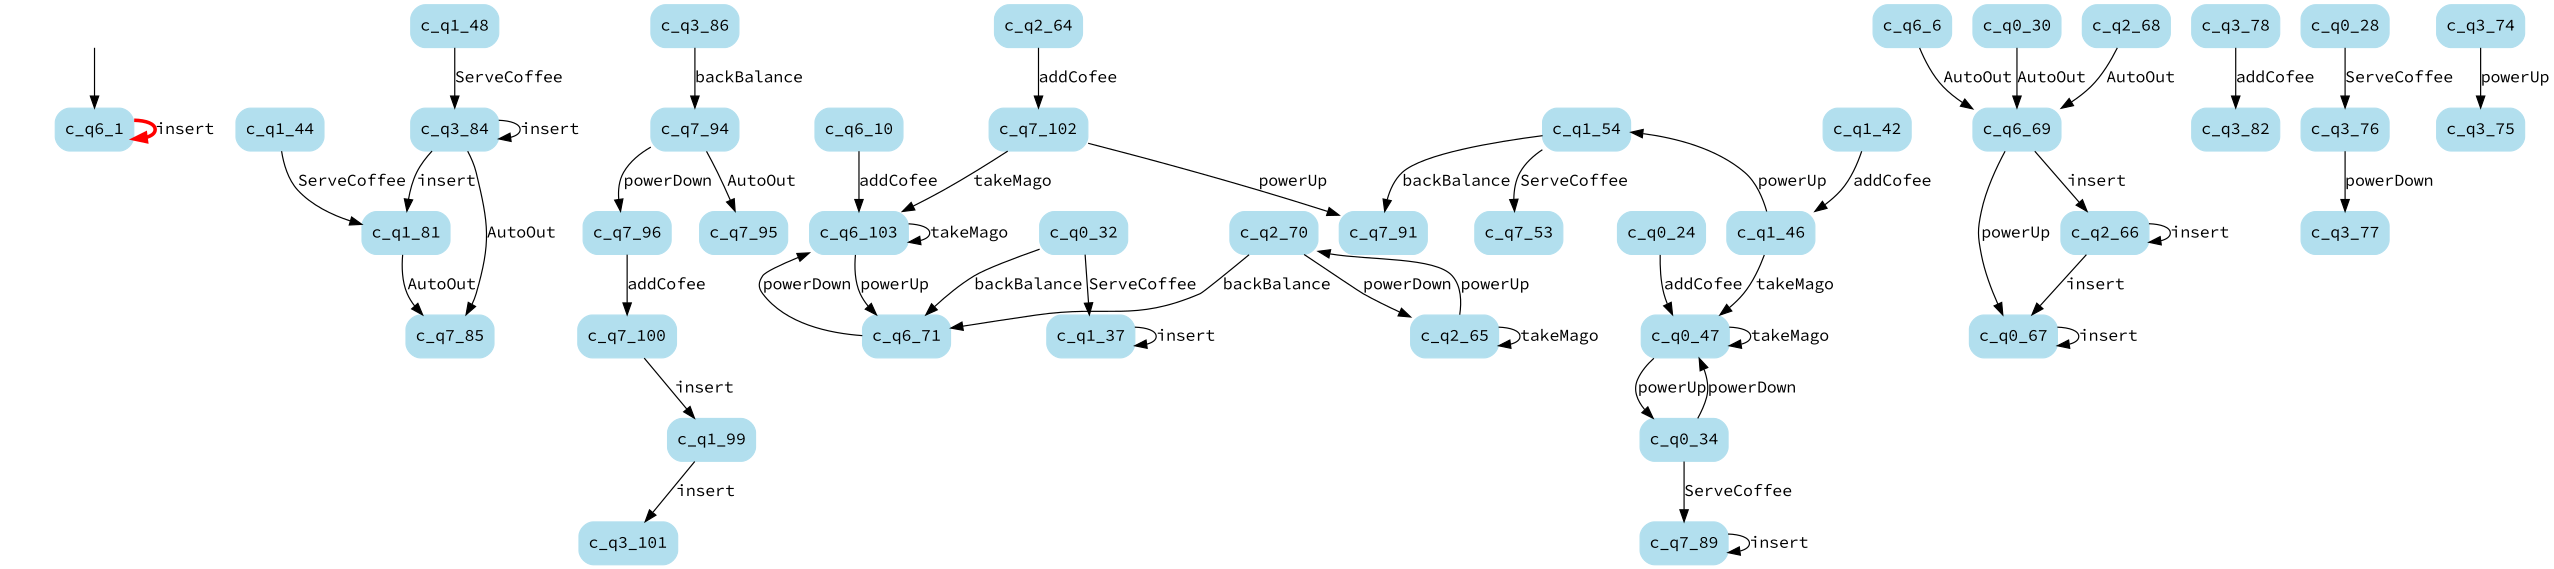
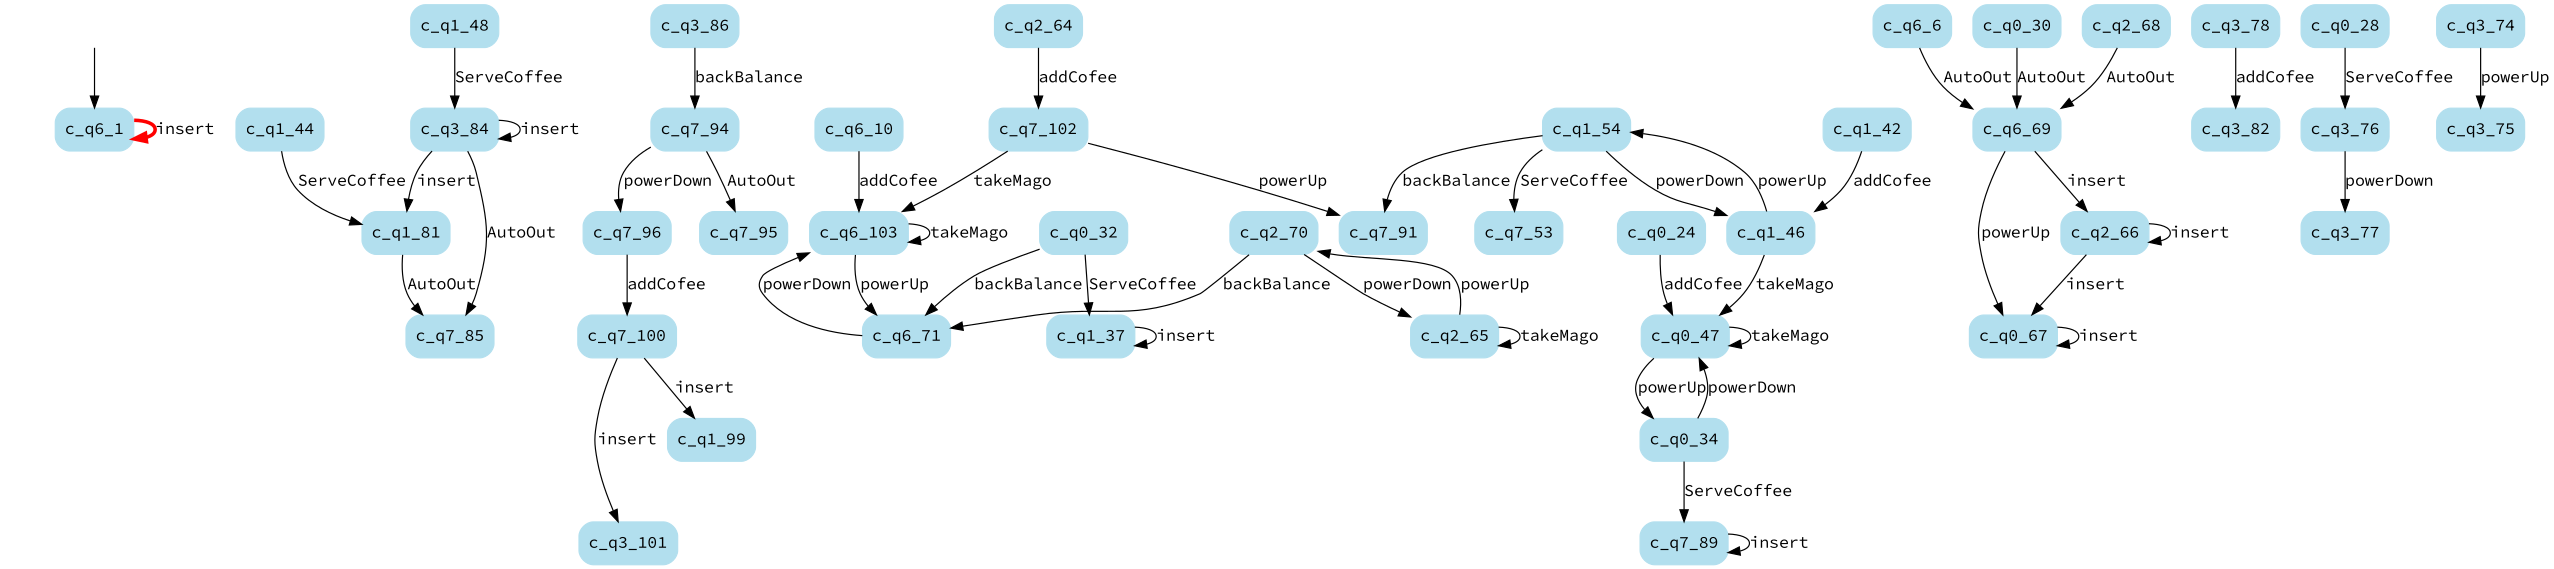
none -> (1656, 190)
(674, 487) -> (595, 434)
